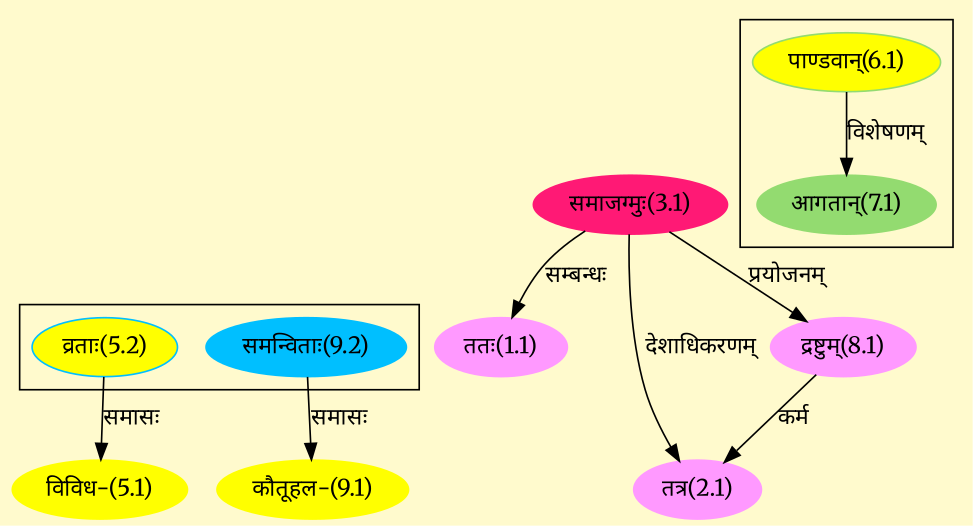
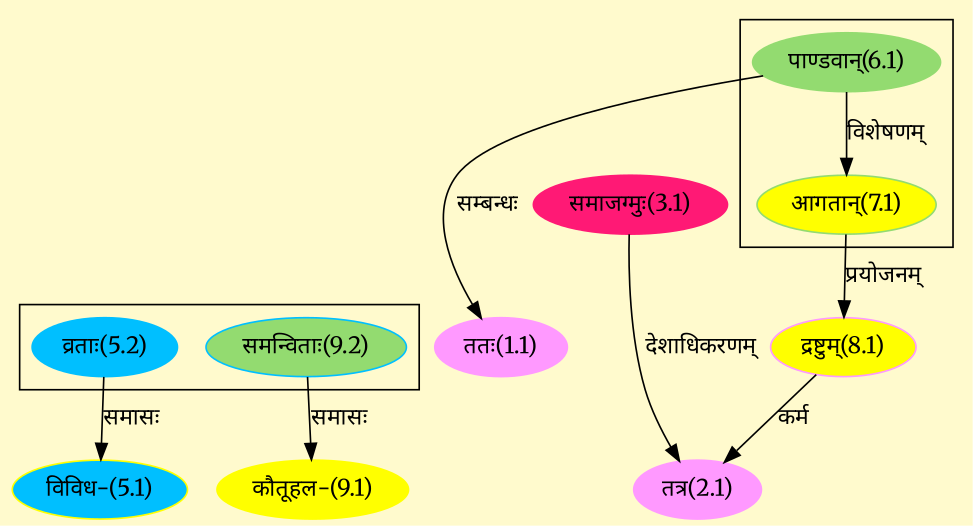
(847, 62) -> (847, 62)
(847, 205) -> (847, 205)
(547, 262) -> (538, 129)
(731, 272) -> (845, 268)
(105, 347) -> (105, 347)
(306, 347) -> (306, 347)
(843, 347) -> (843, 347)
(100, 490) -> (100, 490)
